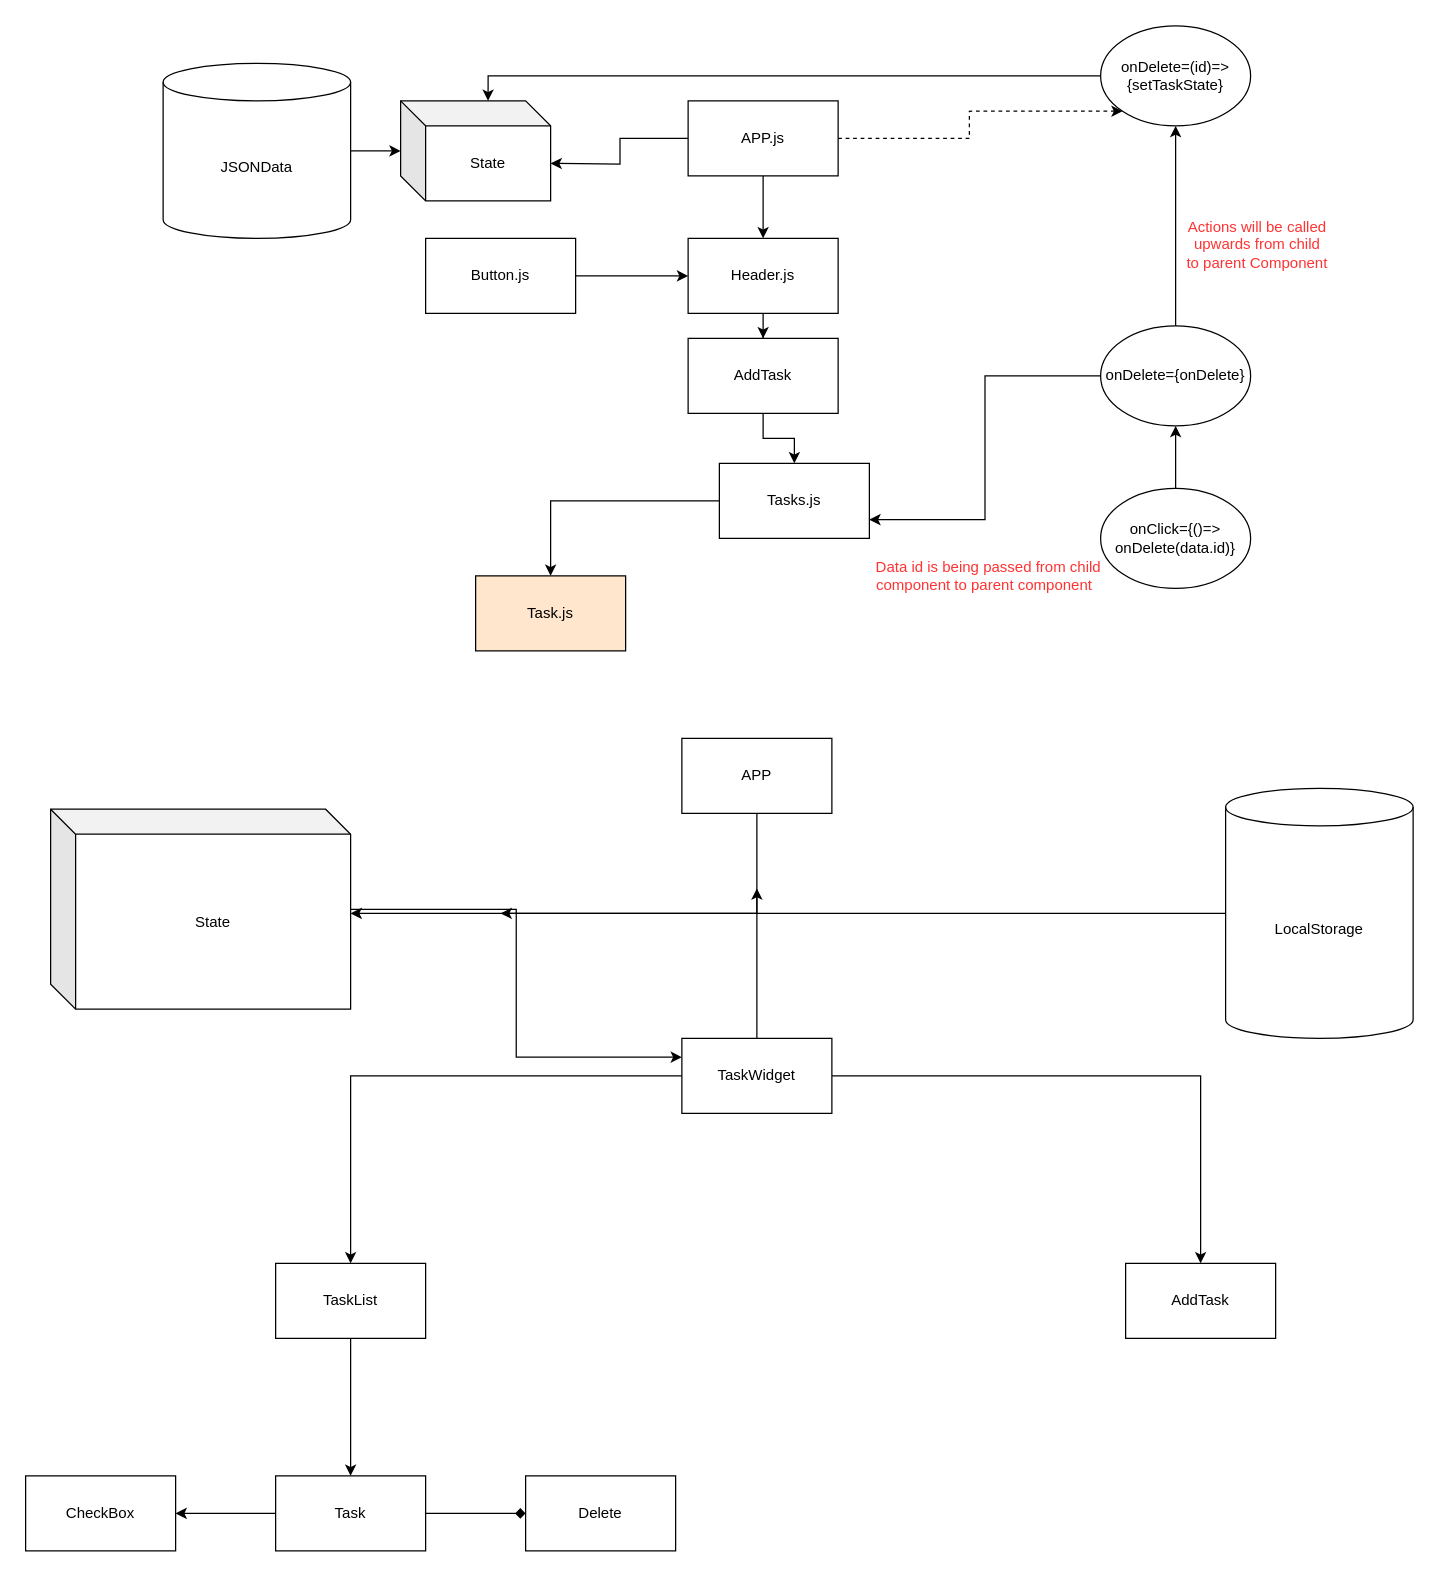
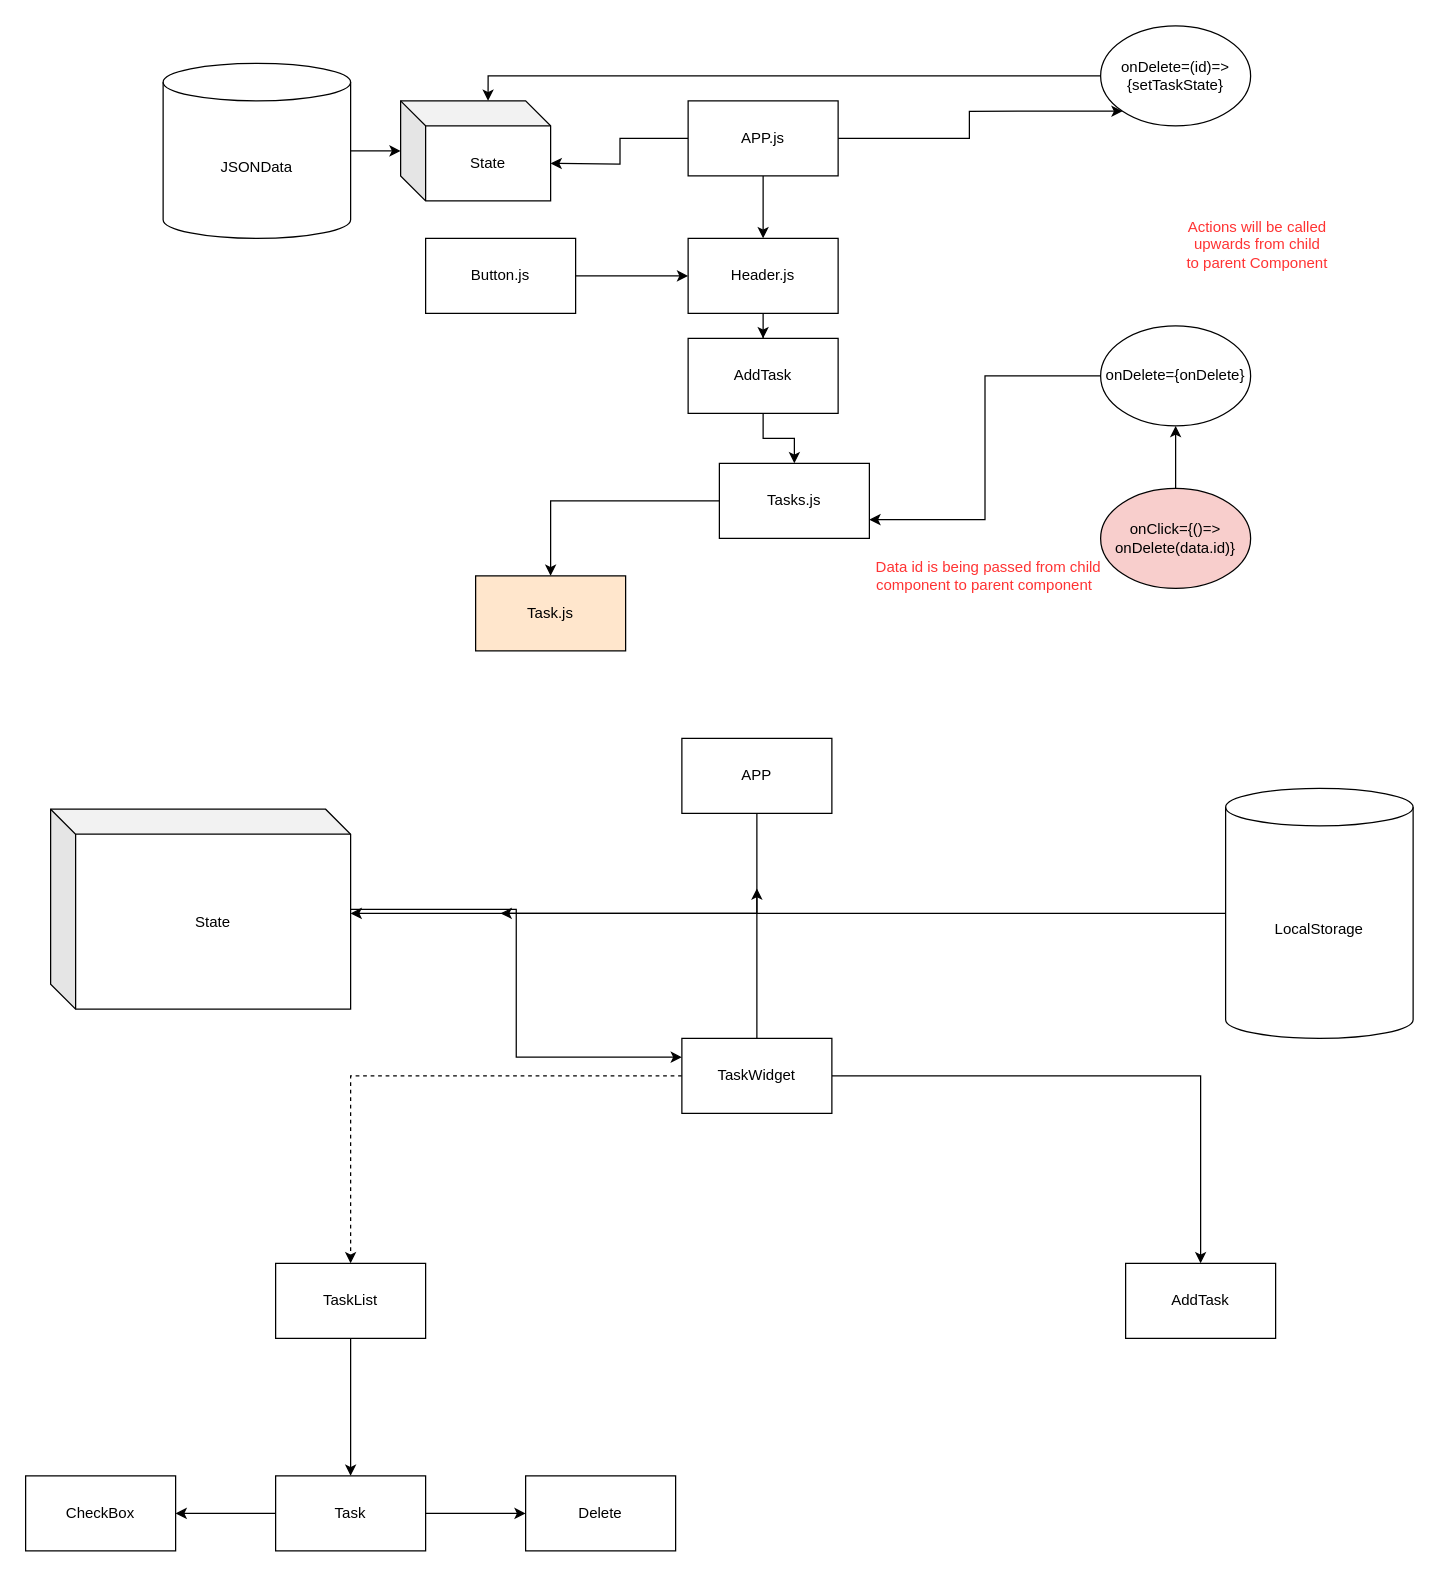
(969, 118) -> (969, 118)
(1176, 230) -> none
(1176, 538) -> (1176, 538)
(426, 1076) -> (426, 1076)
(515, 1513) -> (516, 1513)
